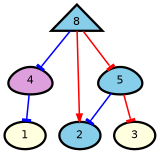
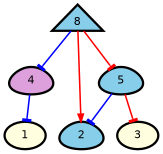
(80, 135) -> (81, 135)
